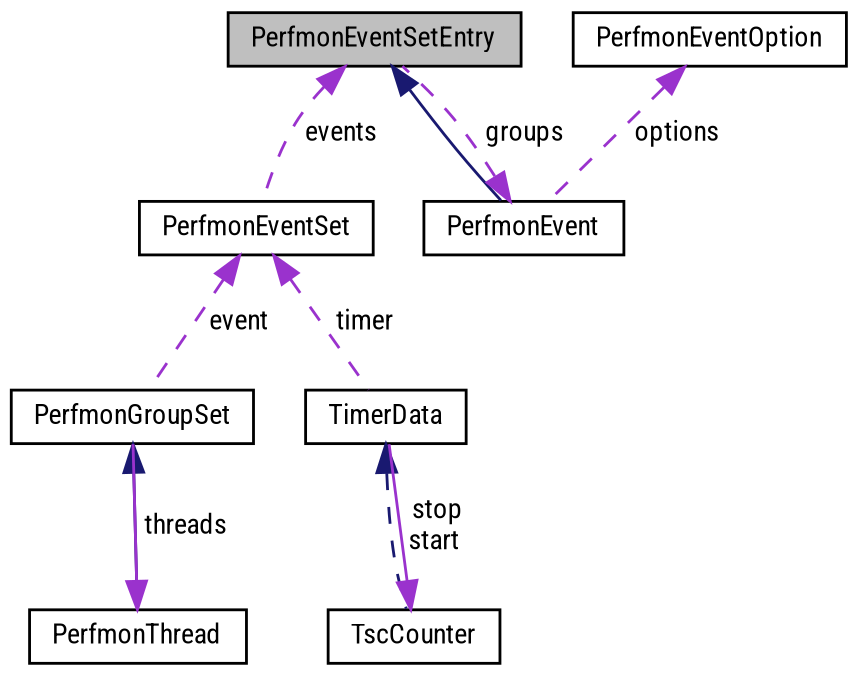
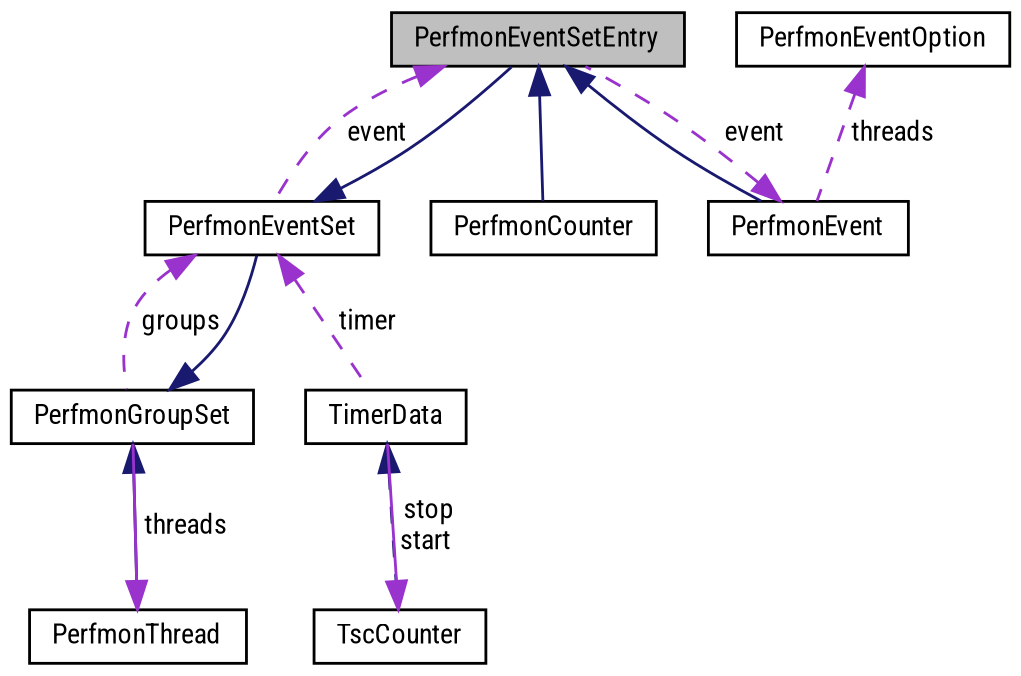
(338, 134) -> (375, 134)
none -> (430, 134)
(522, 134) -> (752, 134)
(675, 134) -> (890, 134)
none -> (544, 228)
none -> (234, 319)
(237, 323) -> (179, 323)
